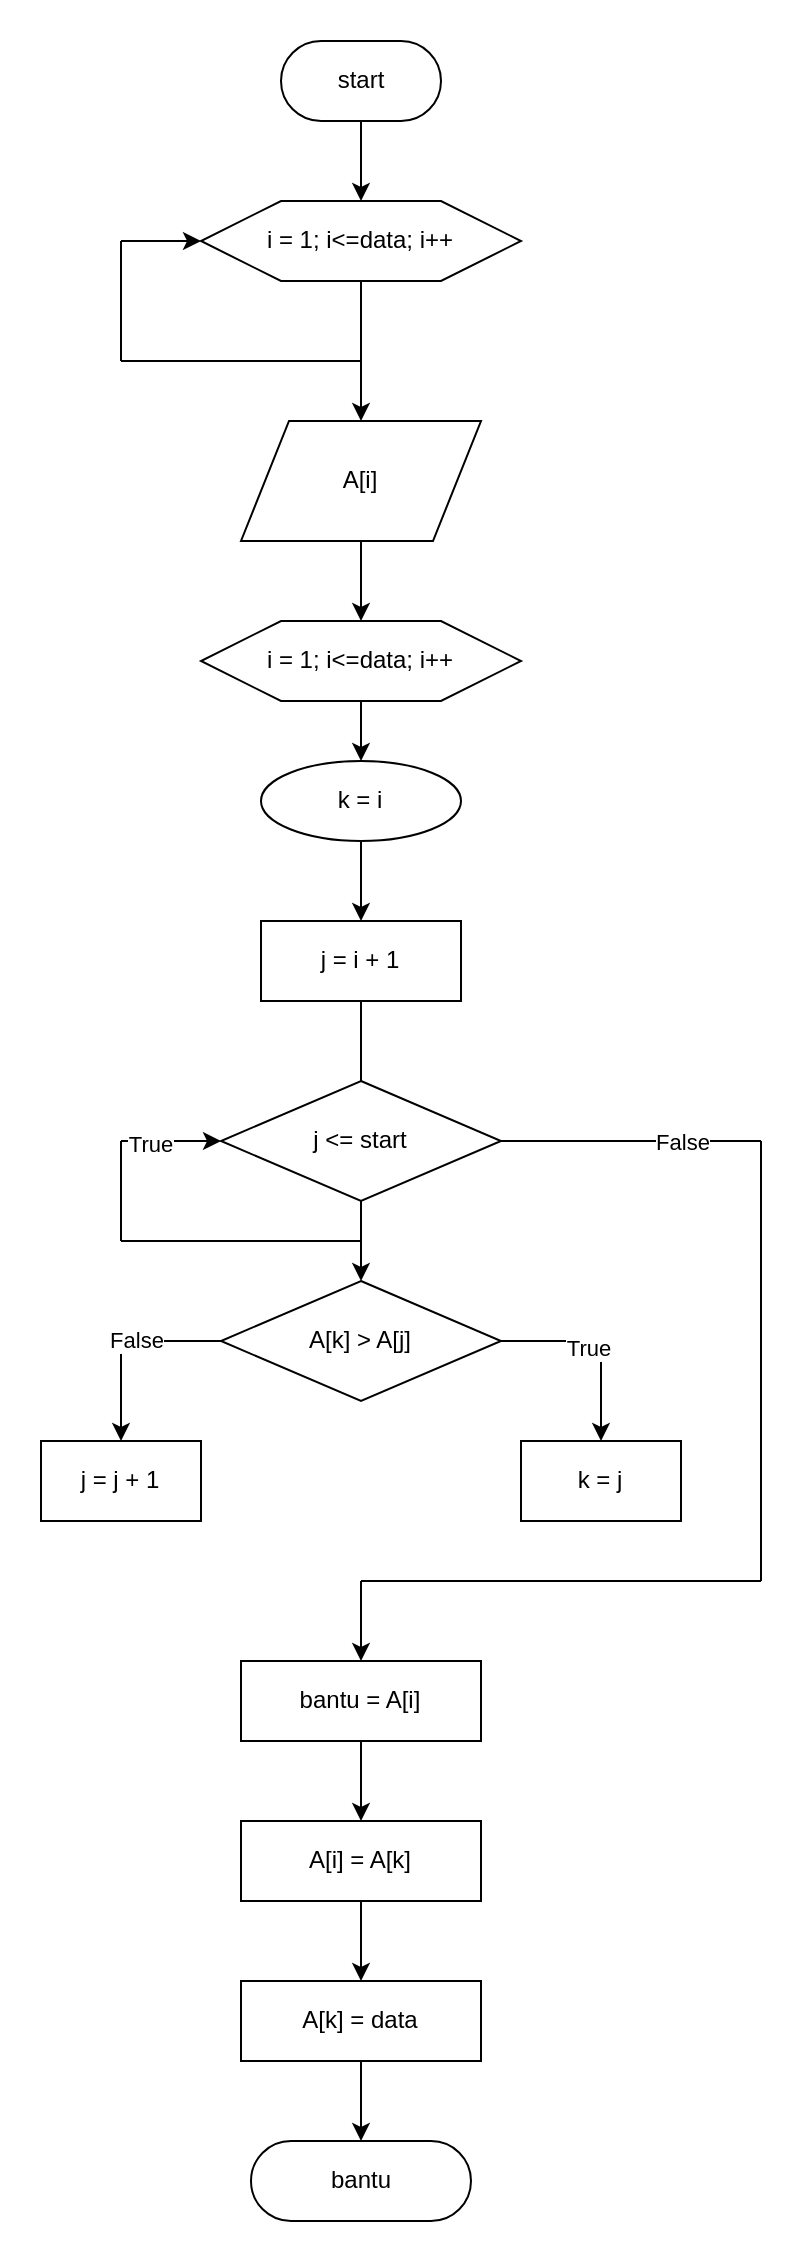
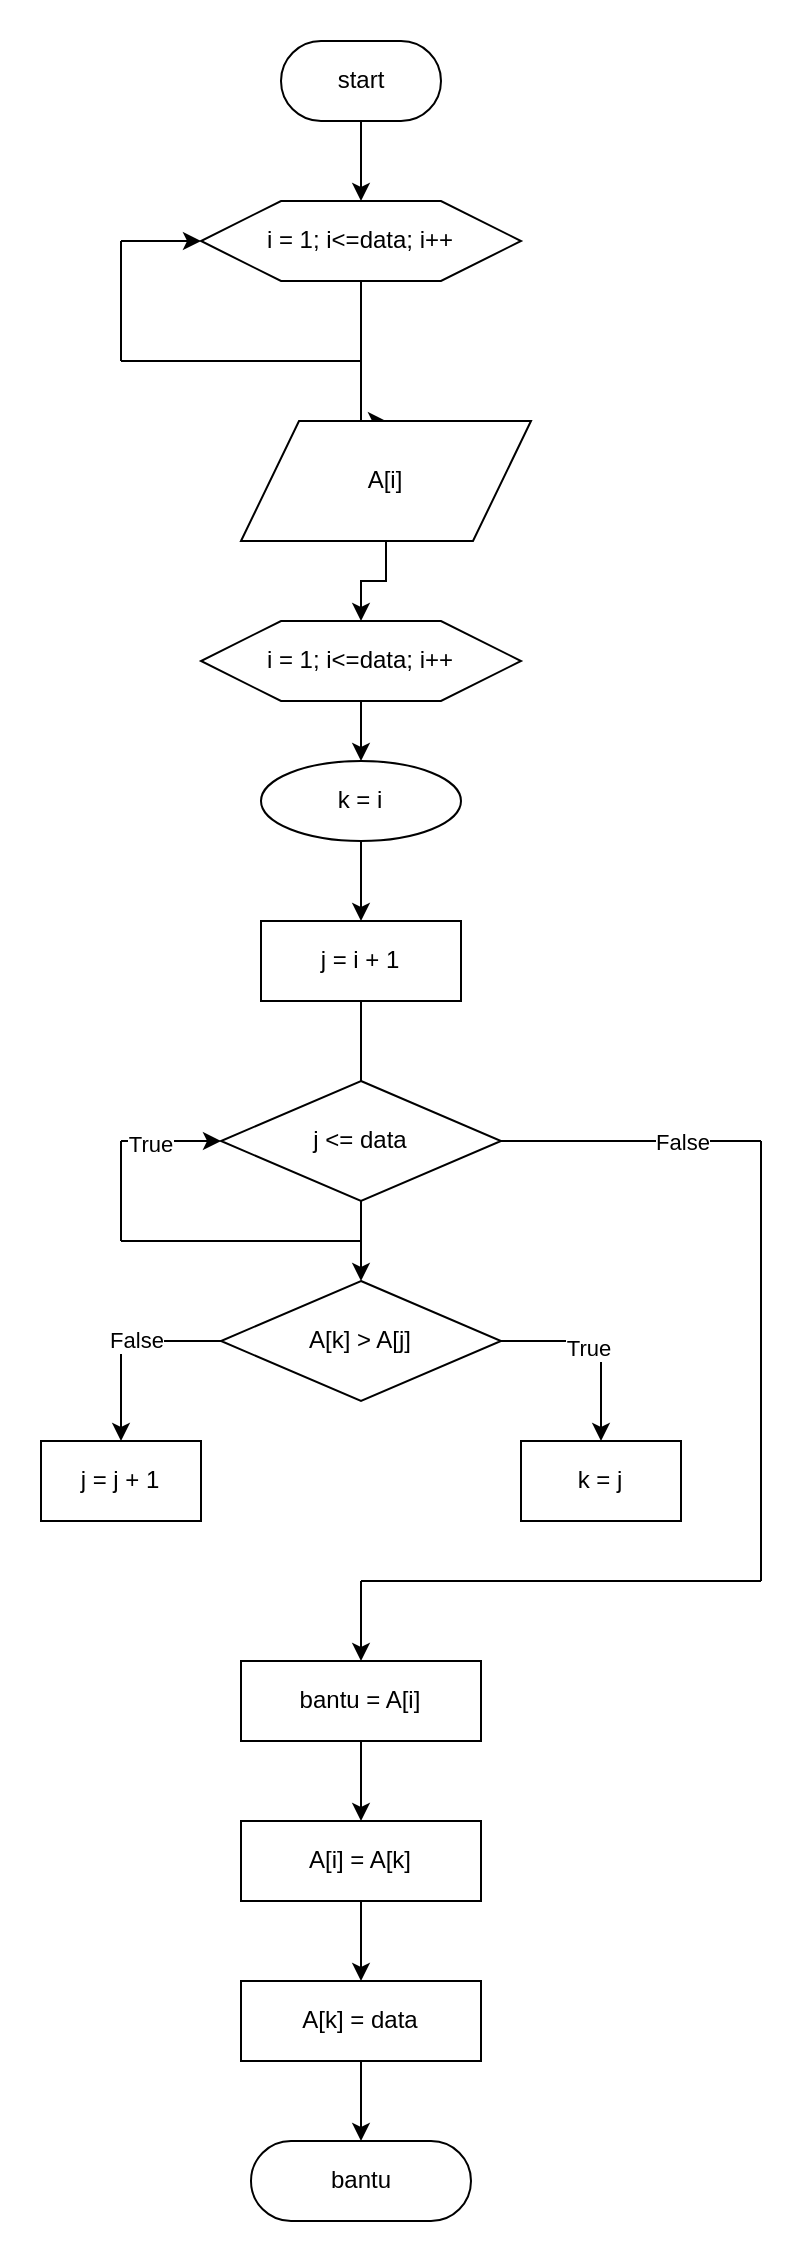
(361, 481) -> (386, 481)
(361, 1141) -> (361, 1141)
